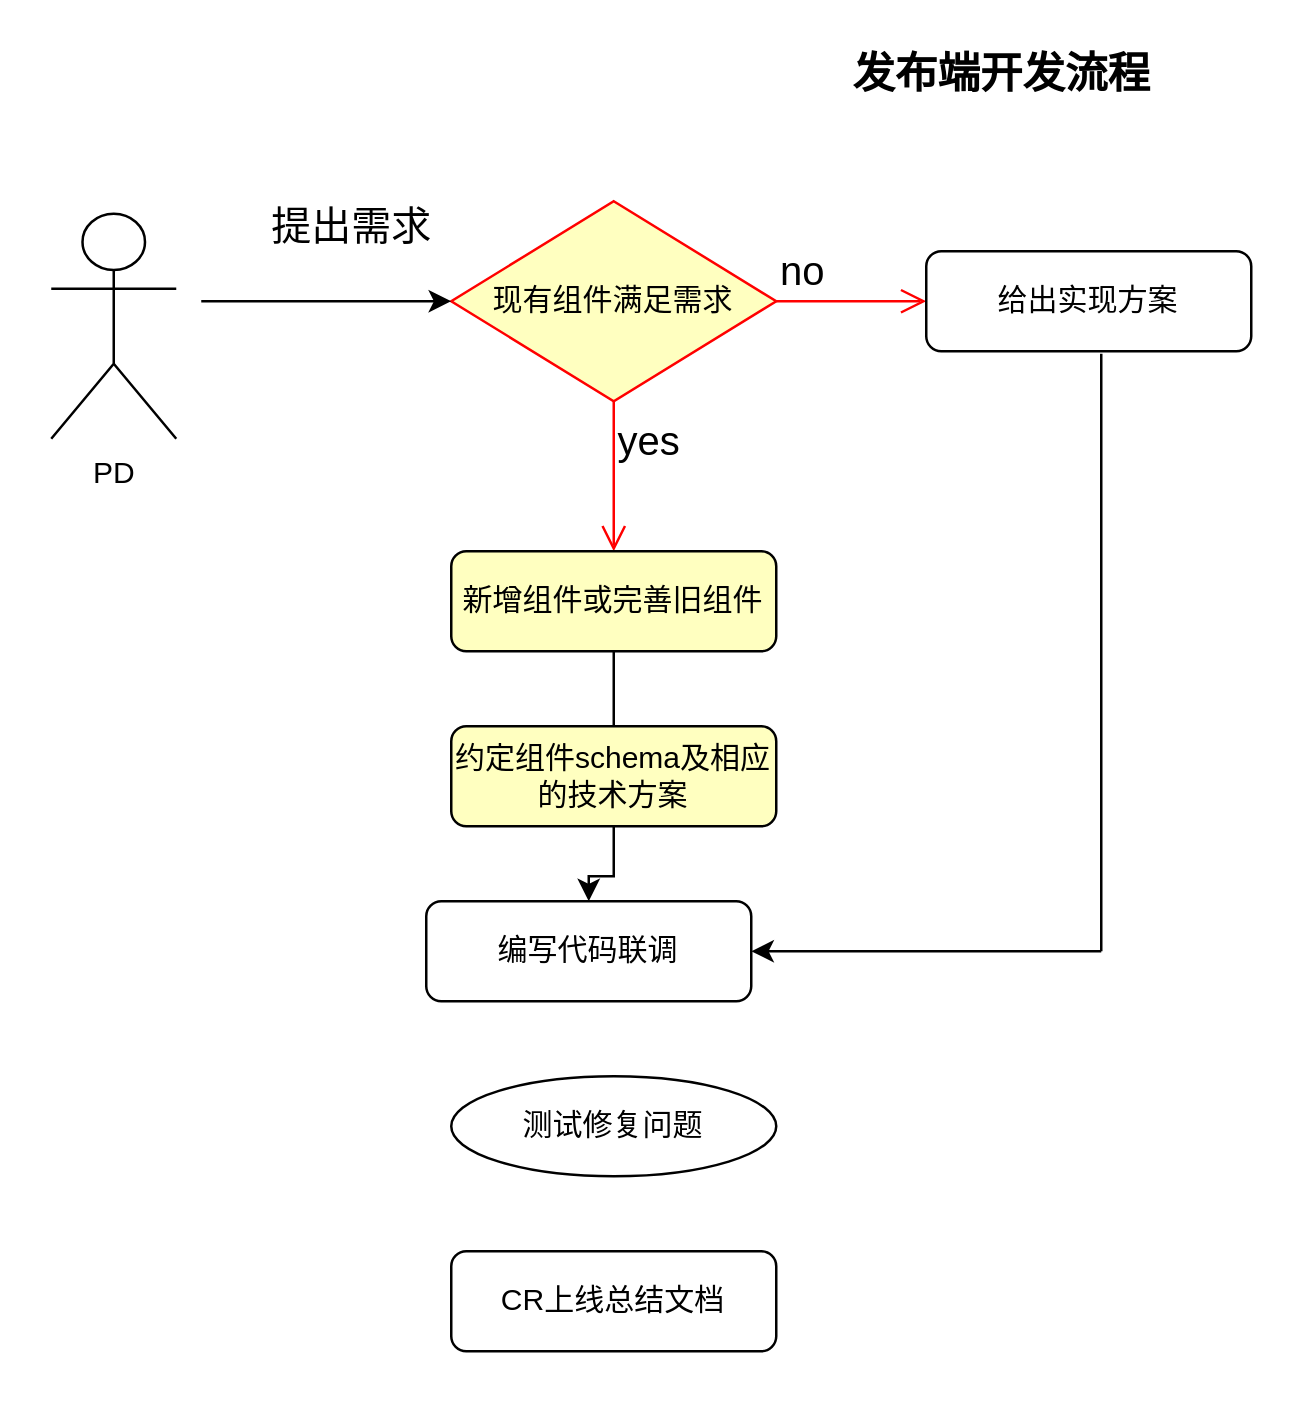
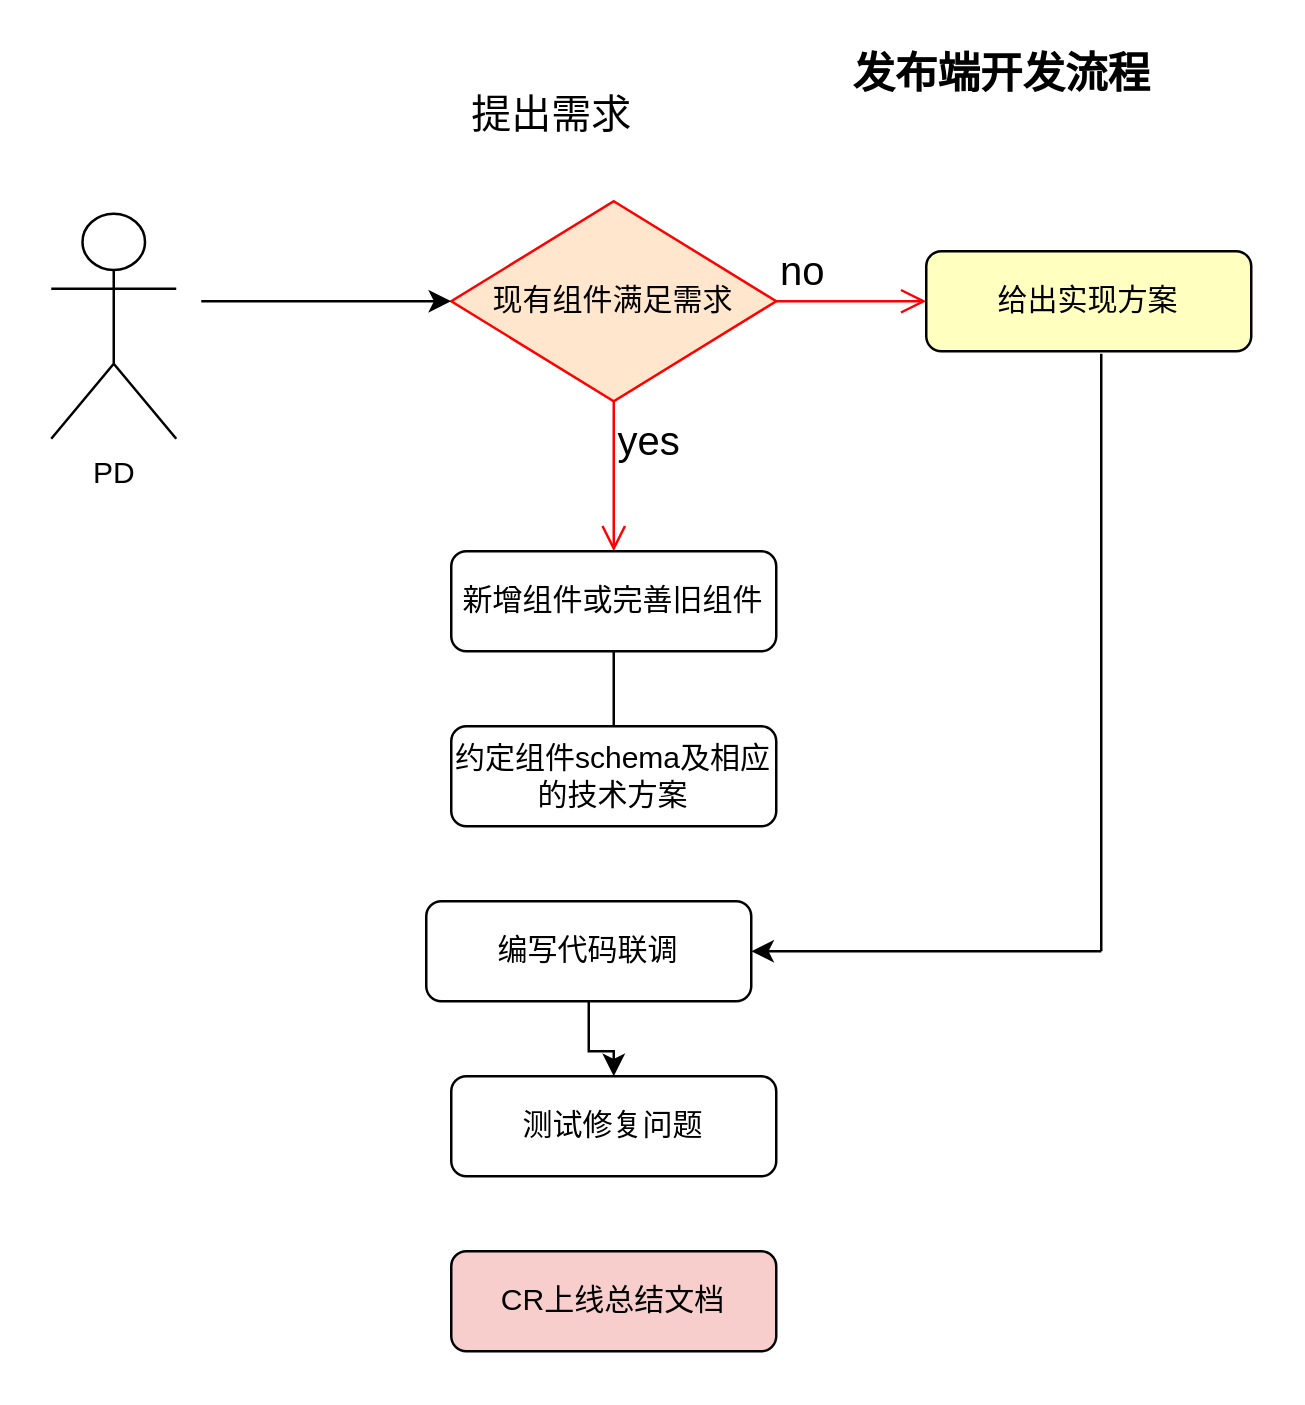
(351, 226) -> (551, 114)
(614, 301) -> (614, 301)
(1089, 301) -> (1089, 301)
(614, 601) -> (614, 601)
(614, 776) -> (614, 776)
(614, 868) -> none
none -> (589, 1043)
(614, 1126) -> (614, 1126)
(614, 1301) -> (614, 1301)
